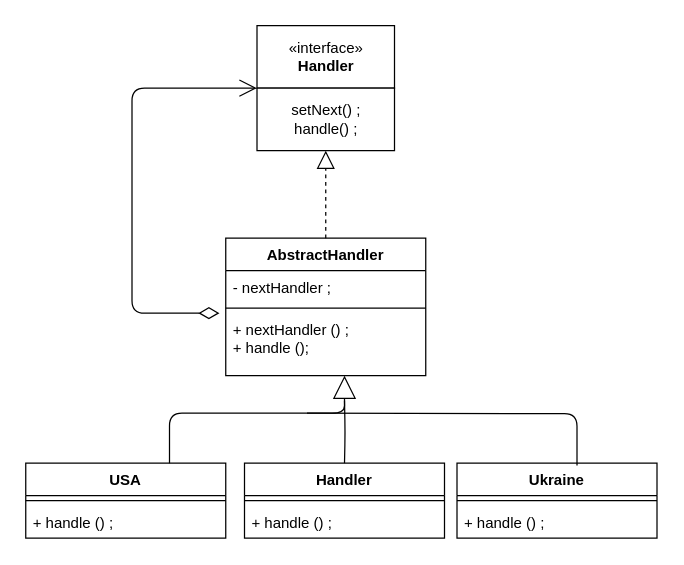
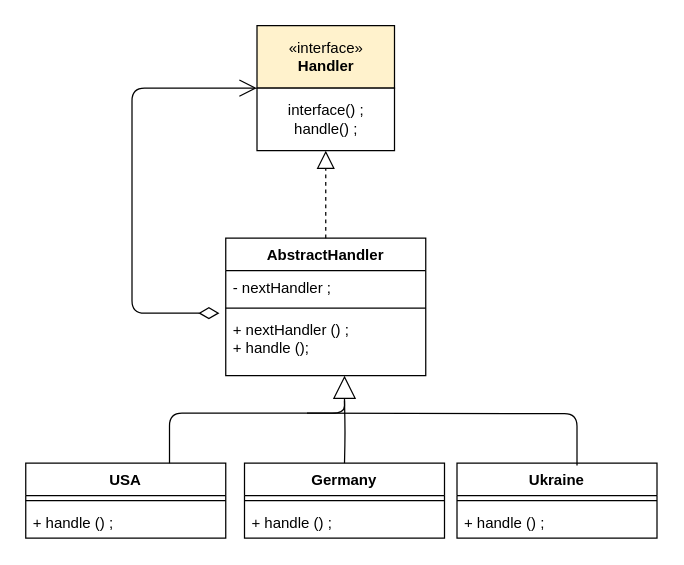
(326, 57) -> (326, 57)
(326, 119) -> (326, 119)
(344, 480) -> (344, 480)
